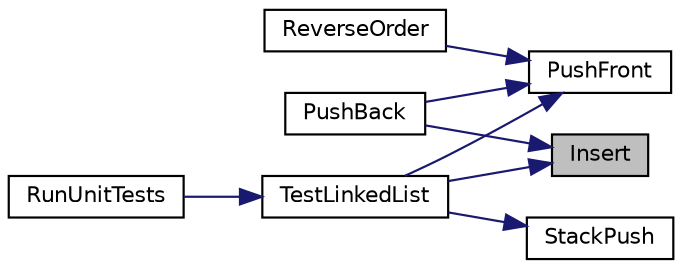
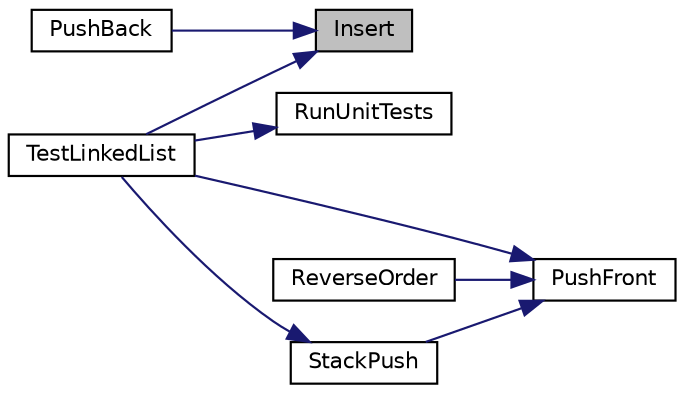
(466, 95) -> (474, 325)
(212, 197) -> (224, 136)
